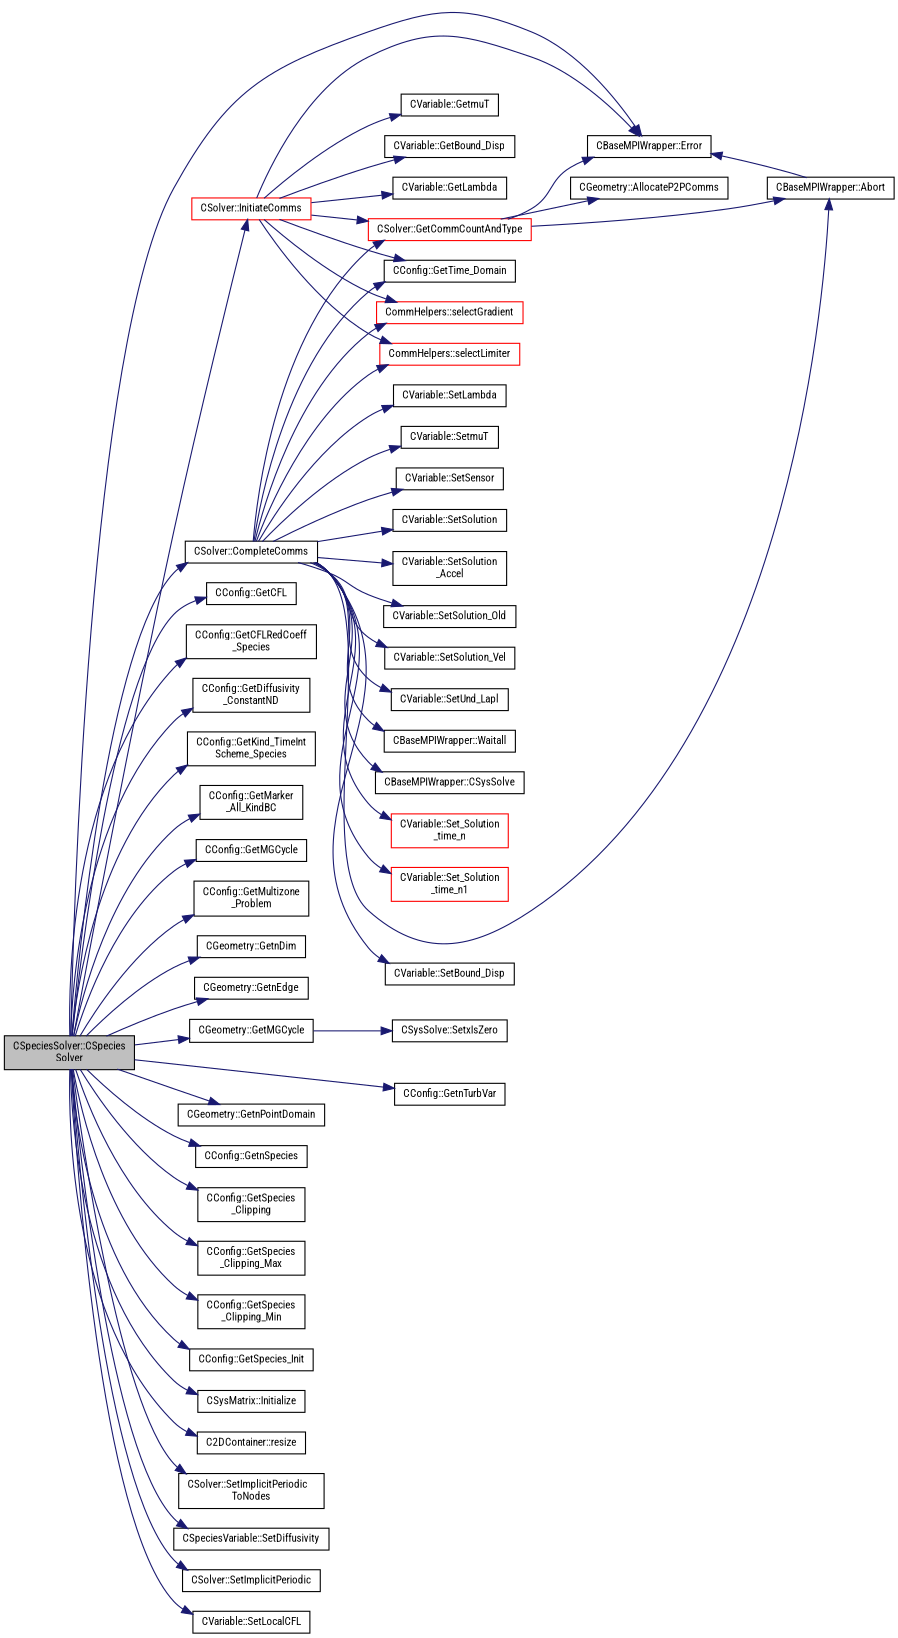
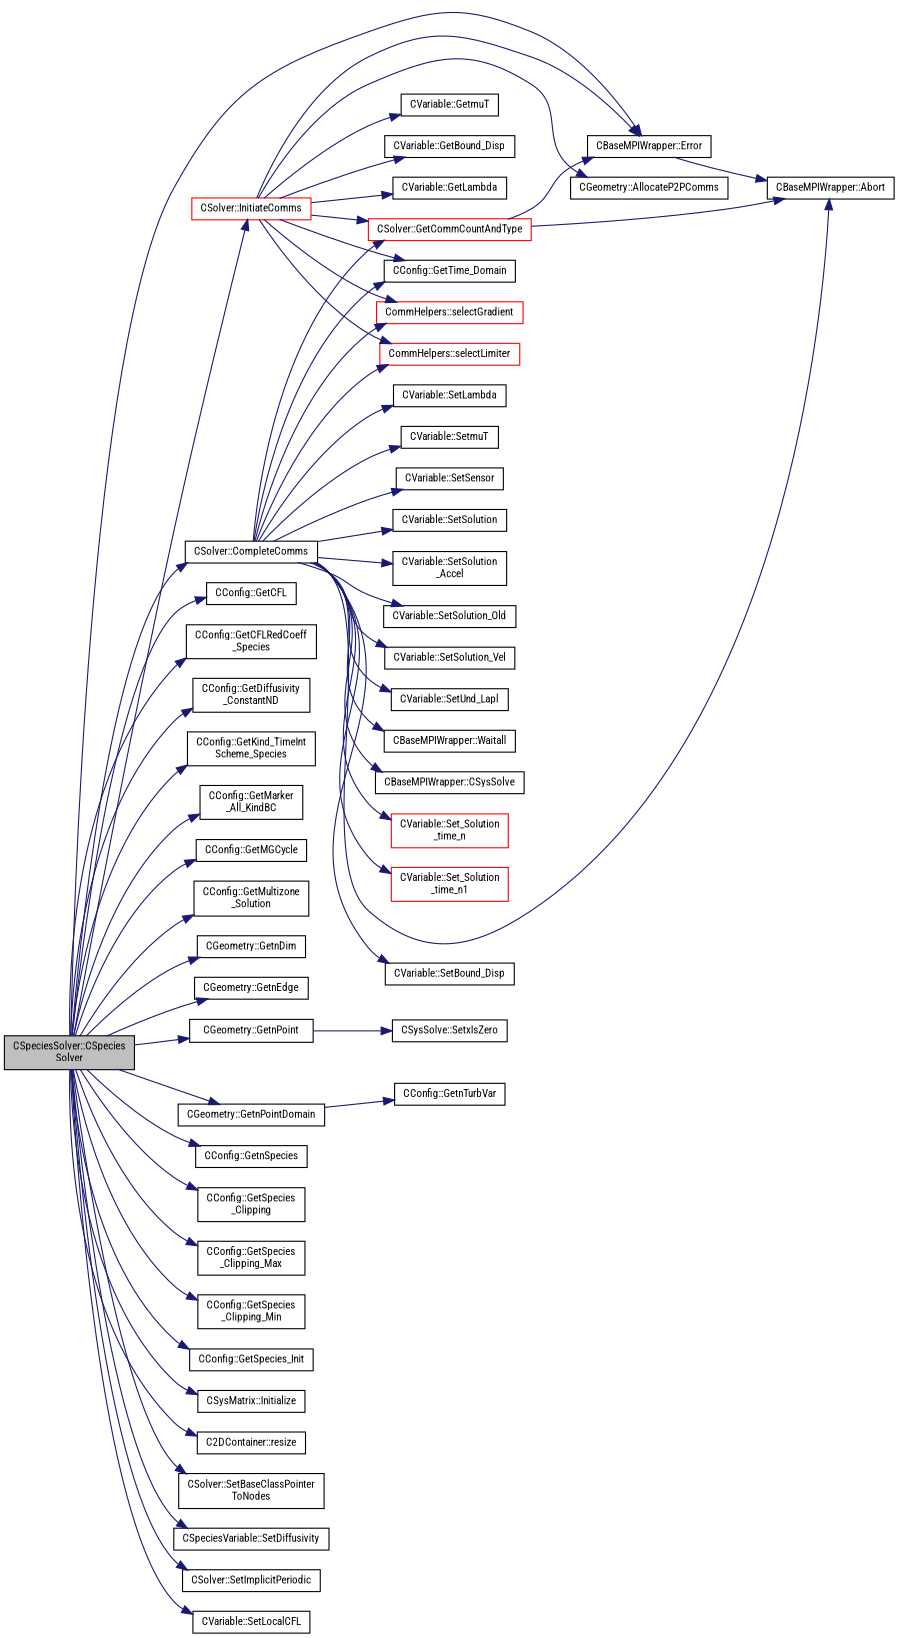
(765, 166) -> (715, 169)
(544, 210) -> (422, 64)
(251, 899) -> (251, 899)
(251, 1031) -> (251, 1031)
(259, 1073) -> (354, 1104)
(251, 1491) -> (251, 1491)
